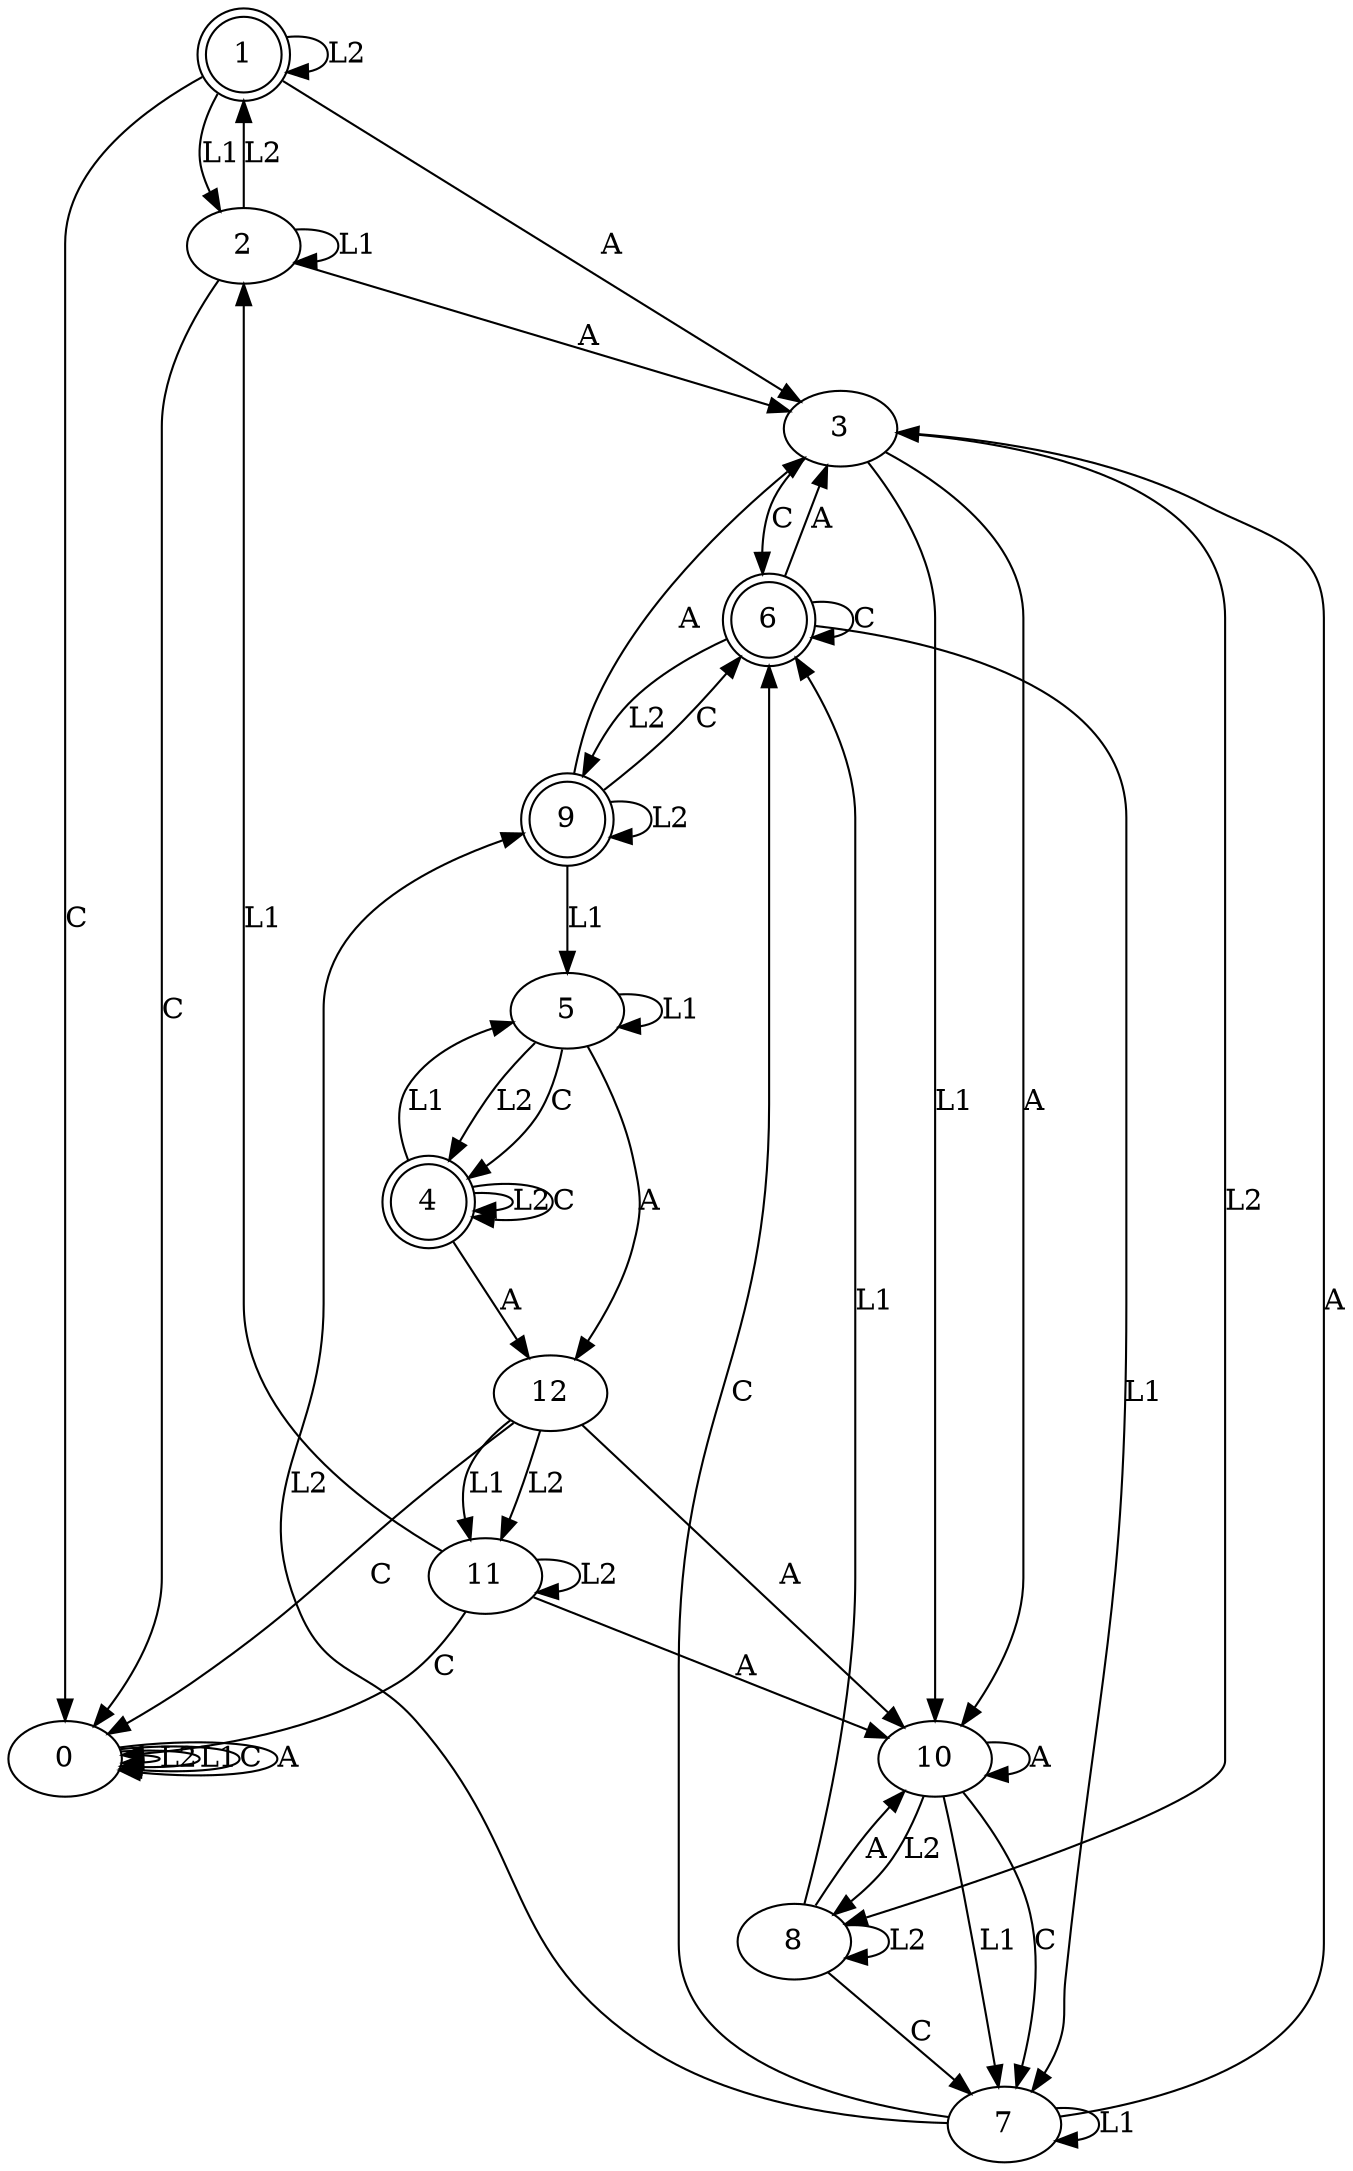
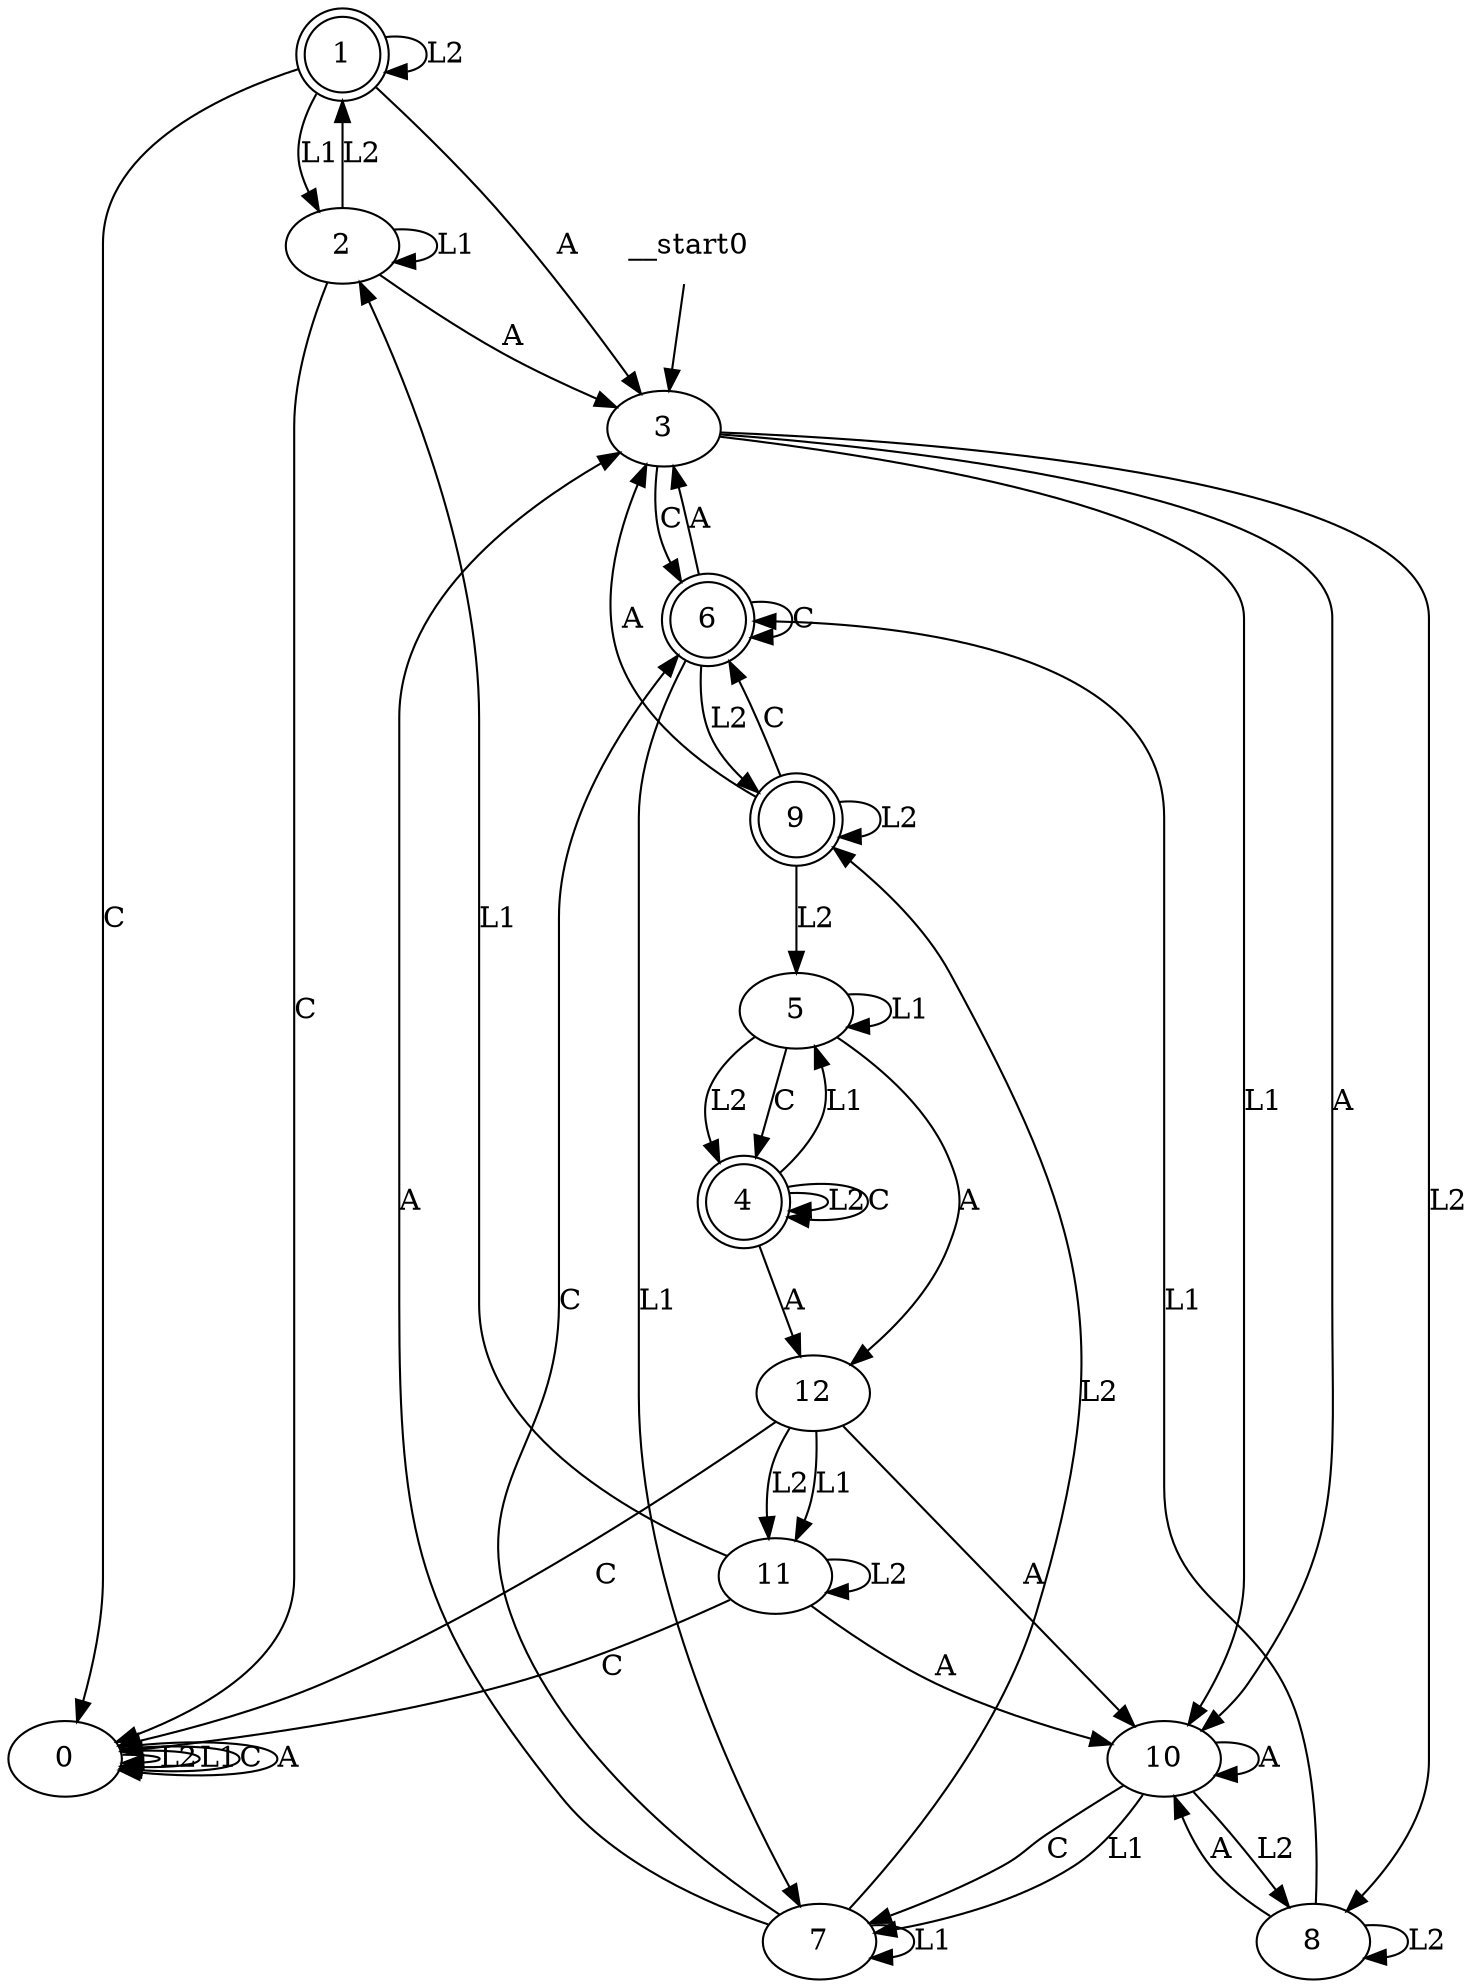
none -> (689, 246)
(587, 919) -> (816, 919)
(891, 2026) -> none
